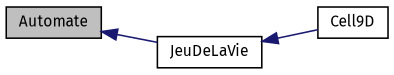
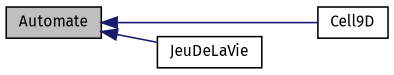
(298, 34) -> (218, 23)
